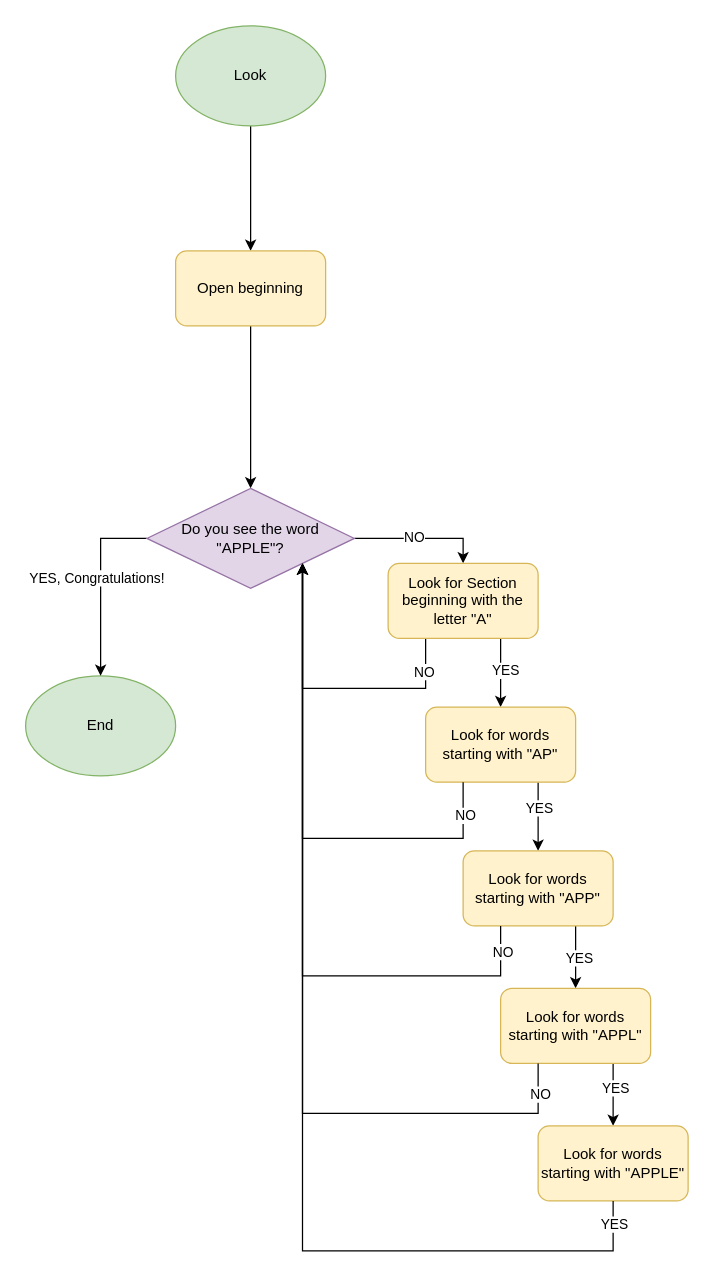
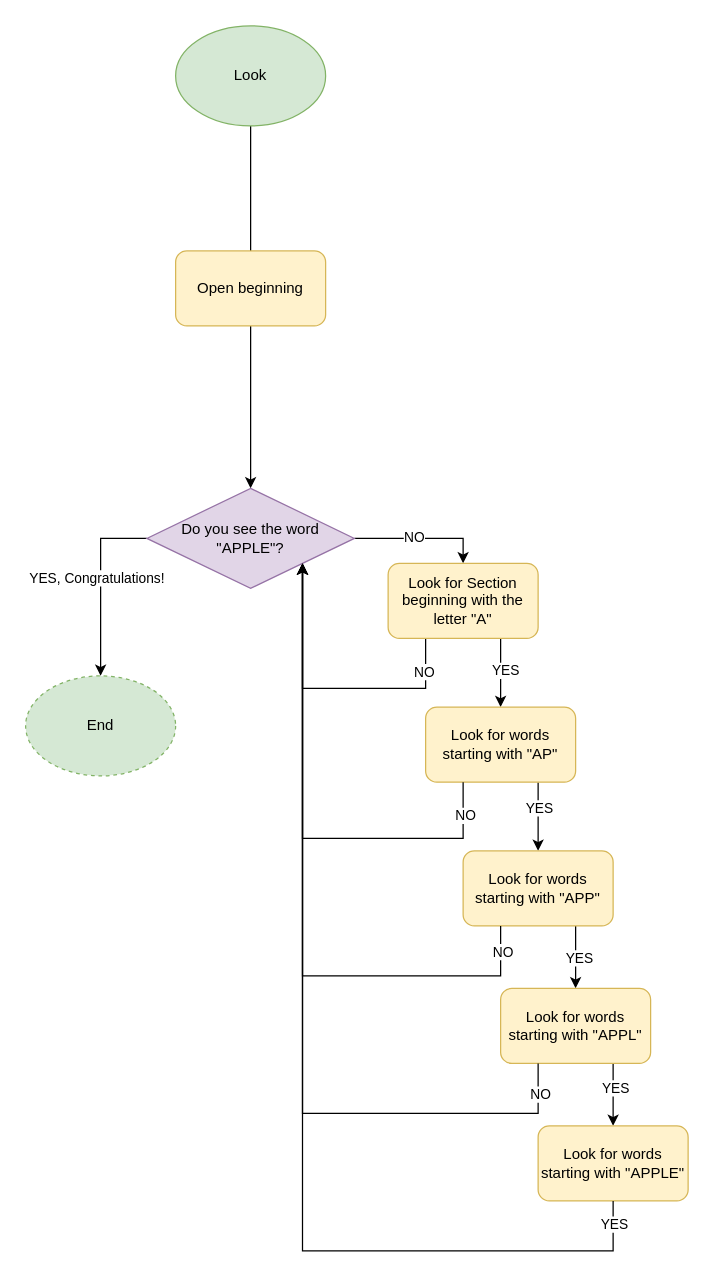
(251, 241) -> (251, 244)
(101, 726) -> (101, 726)
